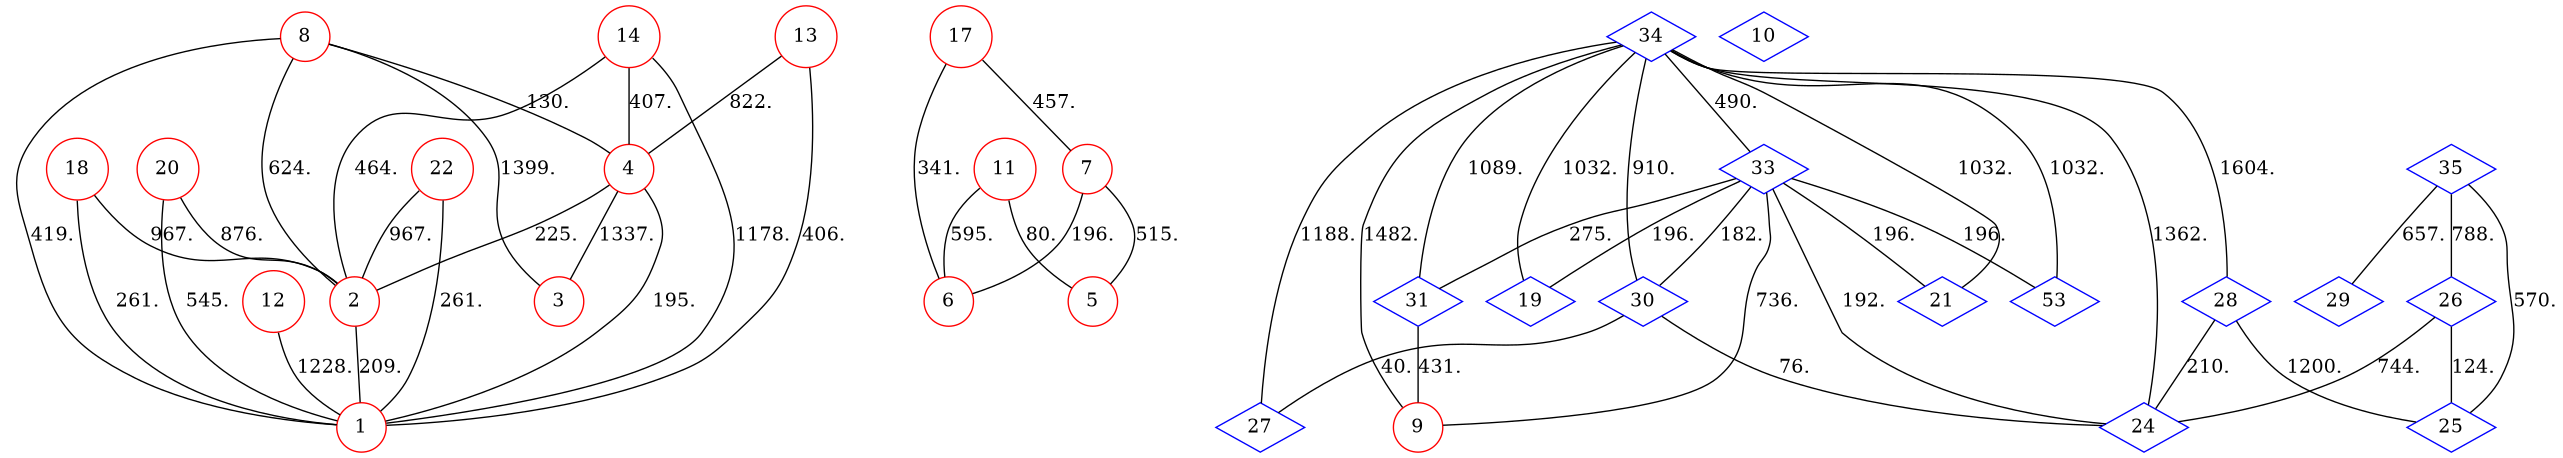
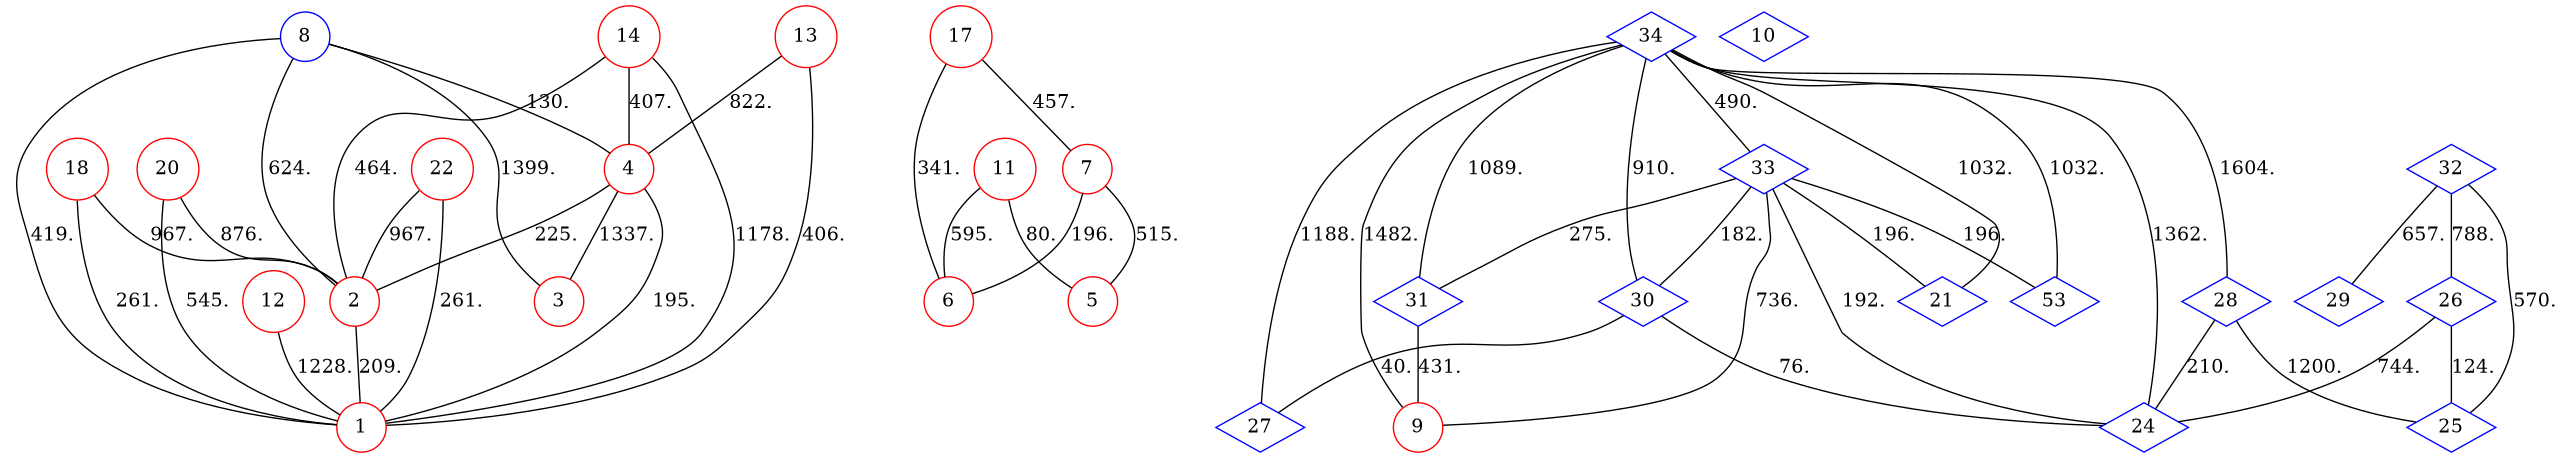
(305, 37) -> (305, 37)
(2451, 169) -> (2451, 169)
(1531, 302) -> none
